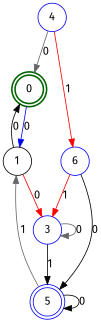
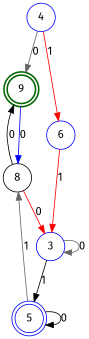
(29, 89) -> (21, 89)
(17, 161) -> (17, 178)
(92, 232) -> none
